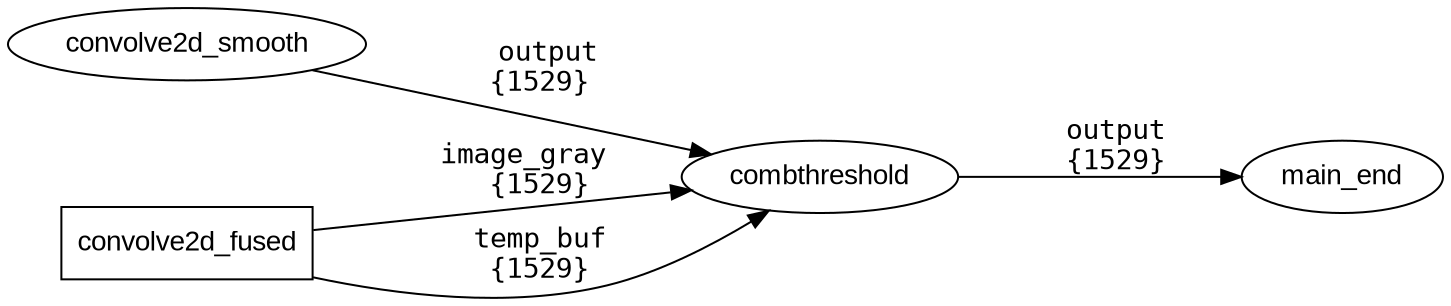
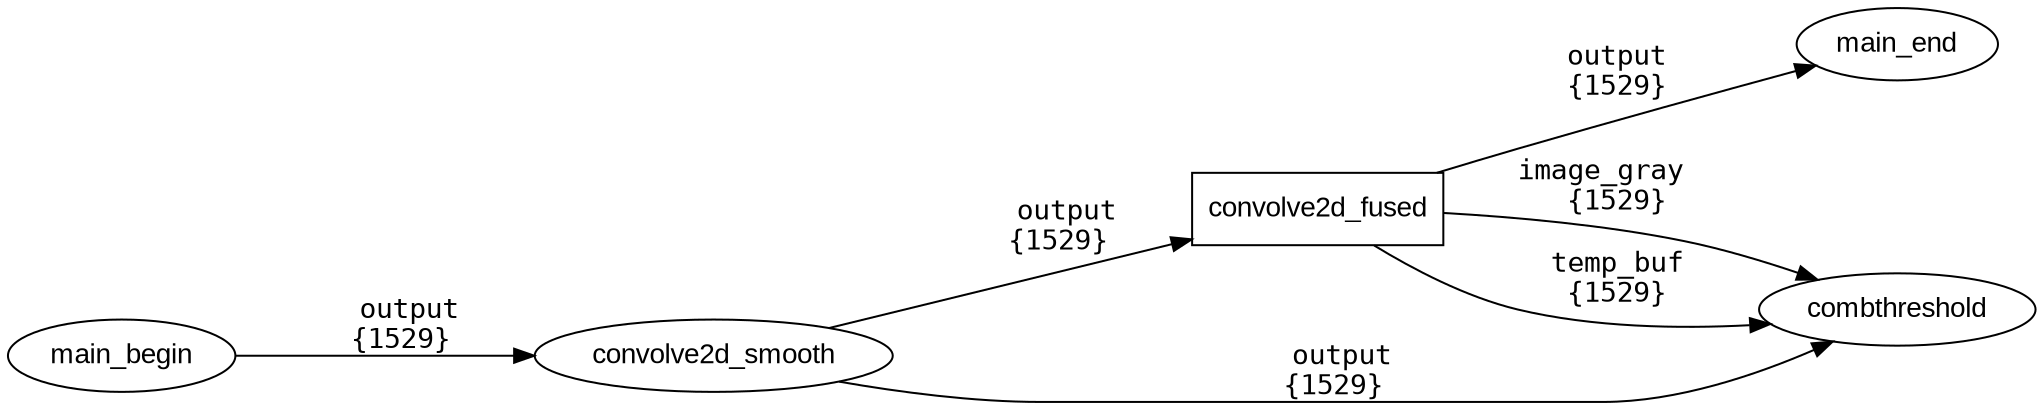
(1090, 177) -> (1616, 121)
none -> (1001, 286)
none -> (122, 356)
